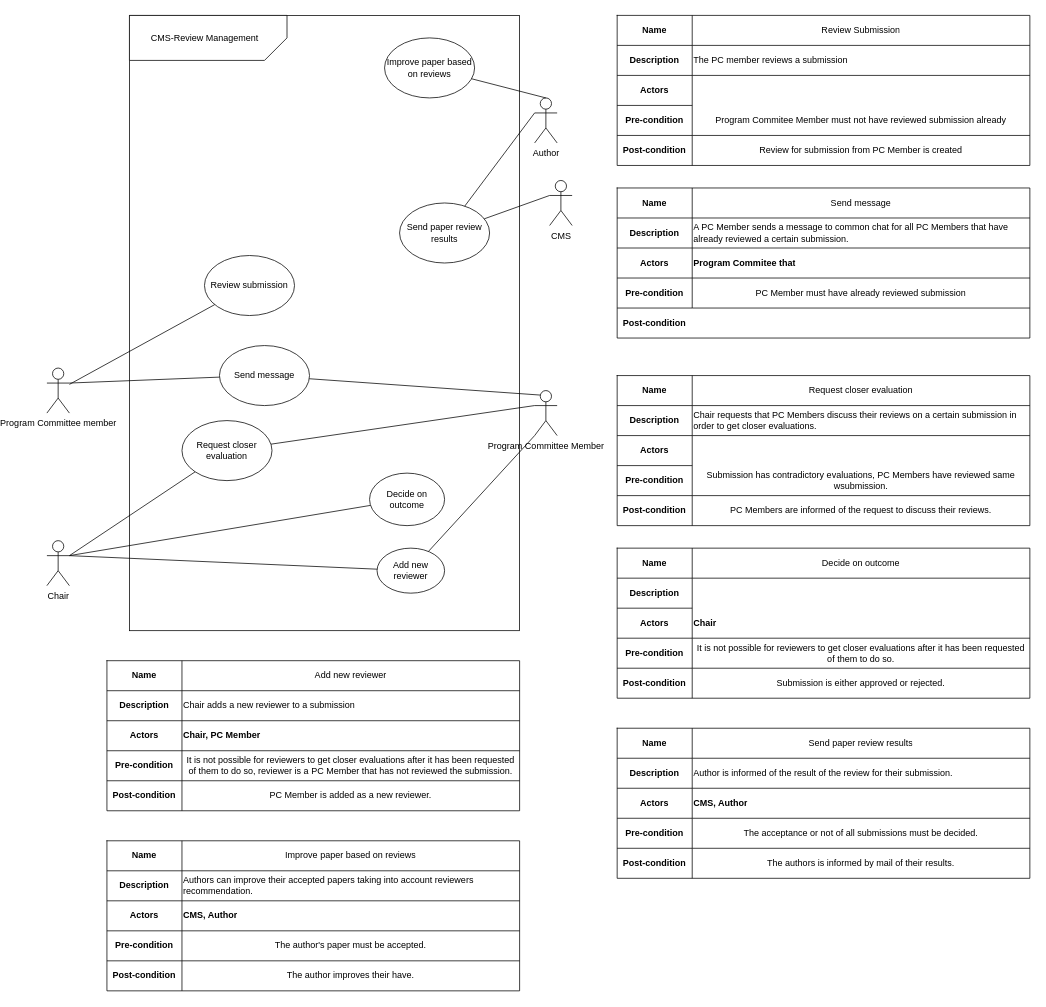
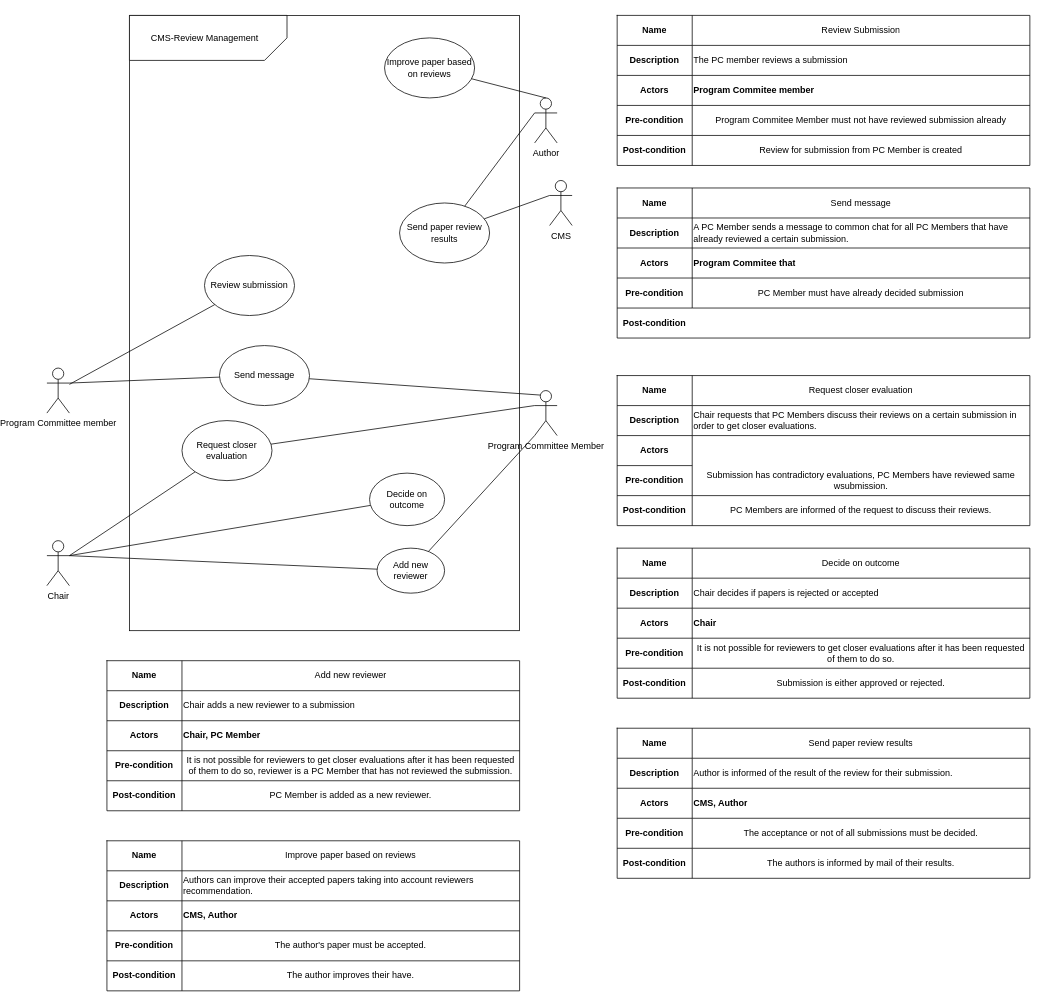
none -> (861, 90)
(861, 293) -> (861, 293)
none -> (861, 593)
